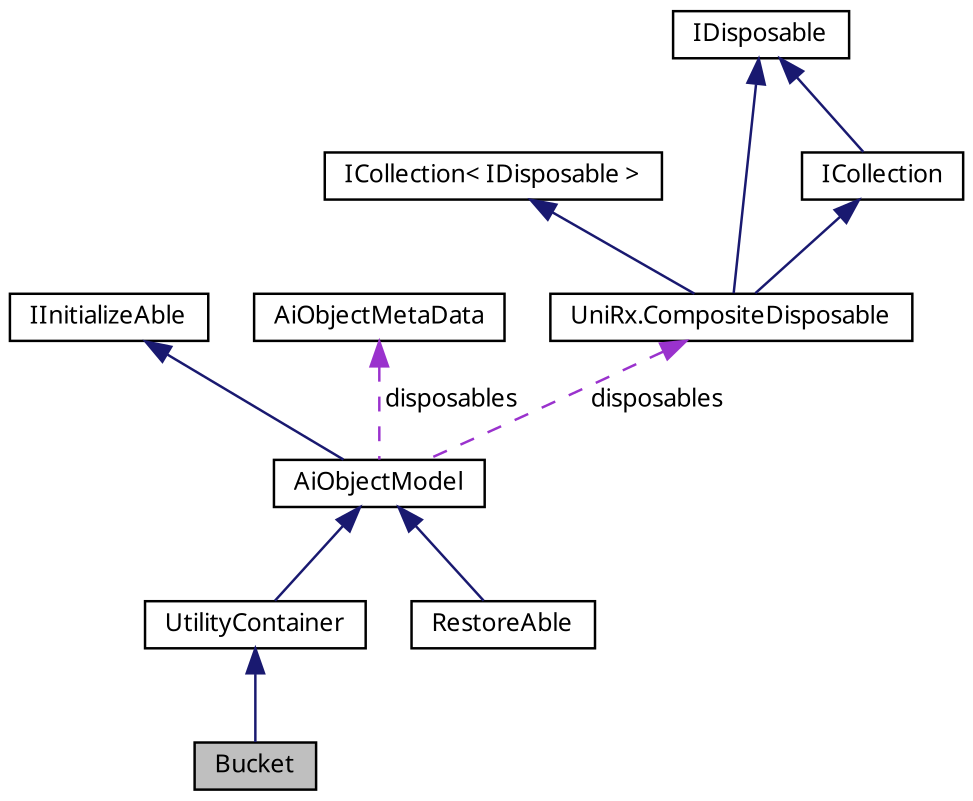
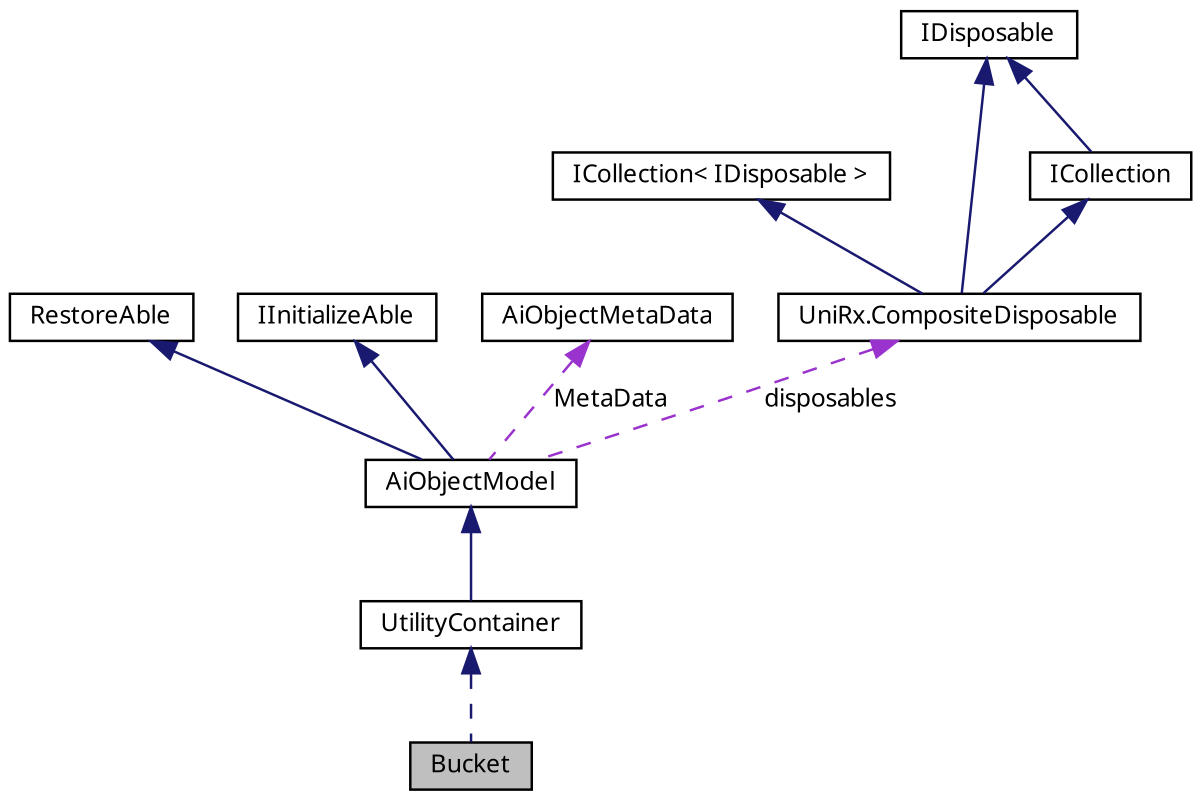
(449, 400) -> (609, 400)
(450, 563) -> (298, 405)
(255, 708) -> (471, 708)
